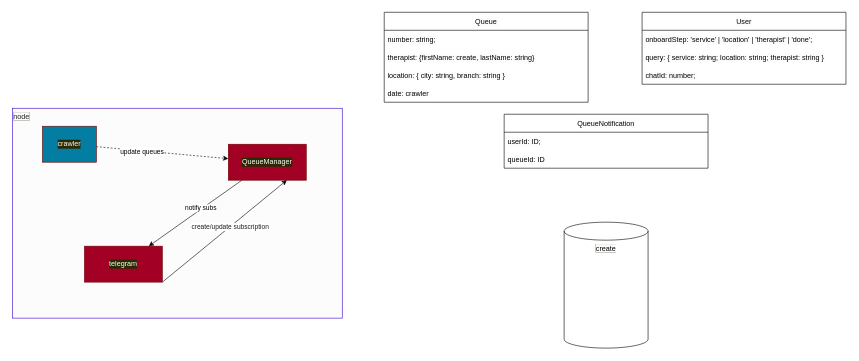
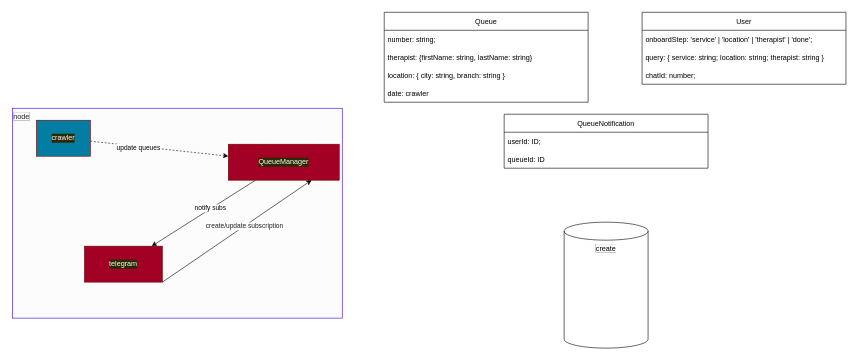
(473, 58) -> (472, 58)
(69, 144) -> (63, 138)
(267, 162) -> (284, 162)
